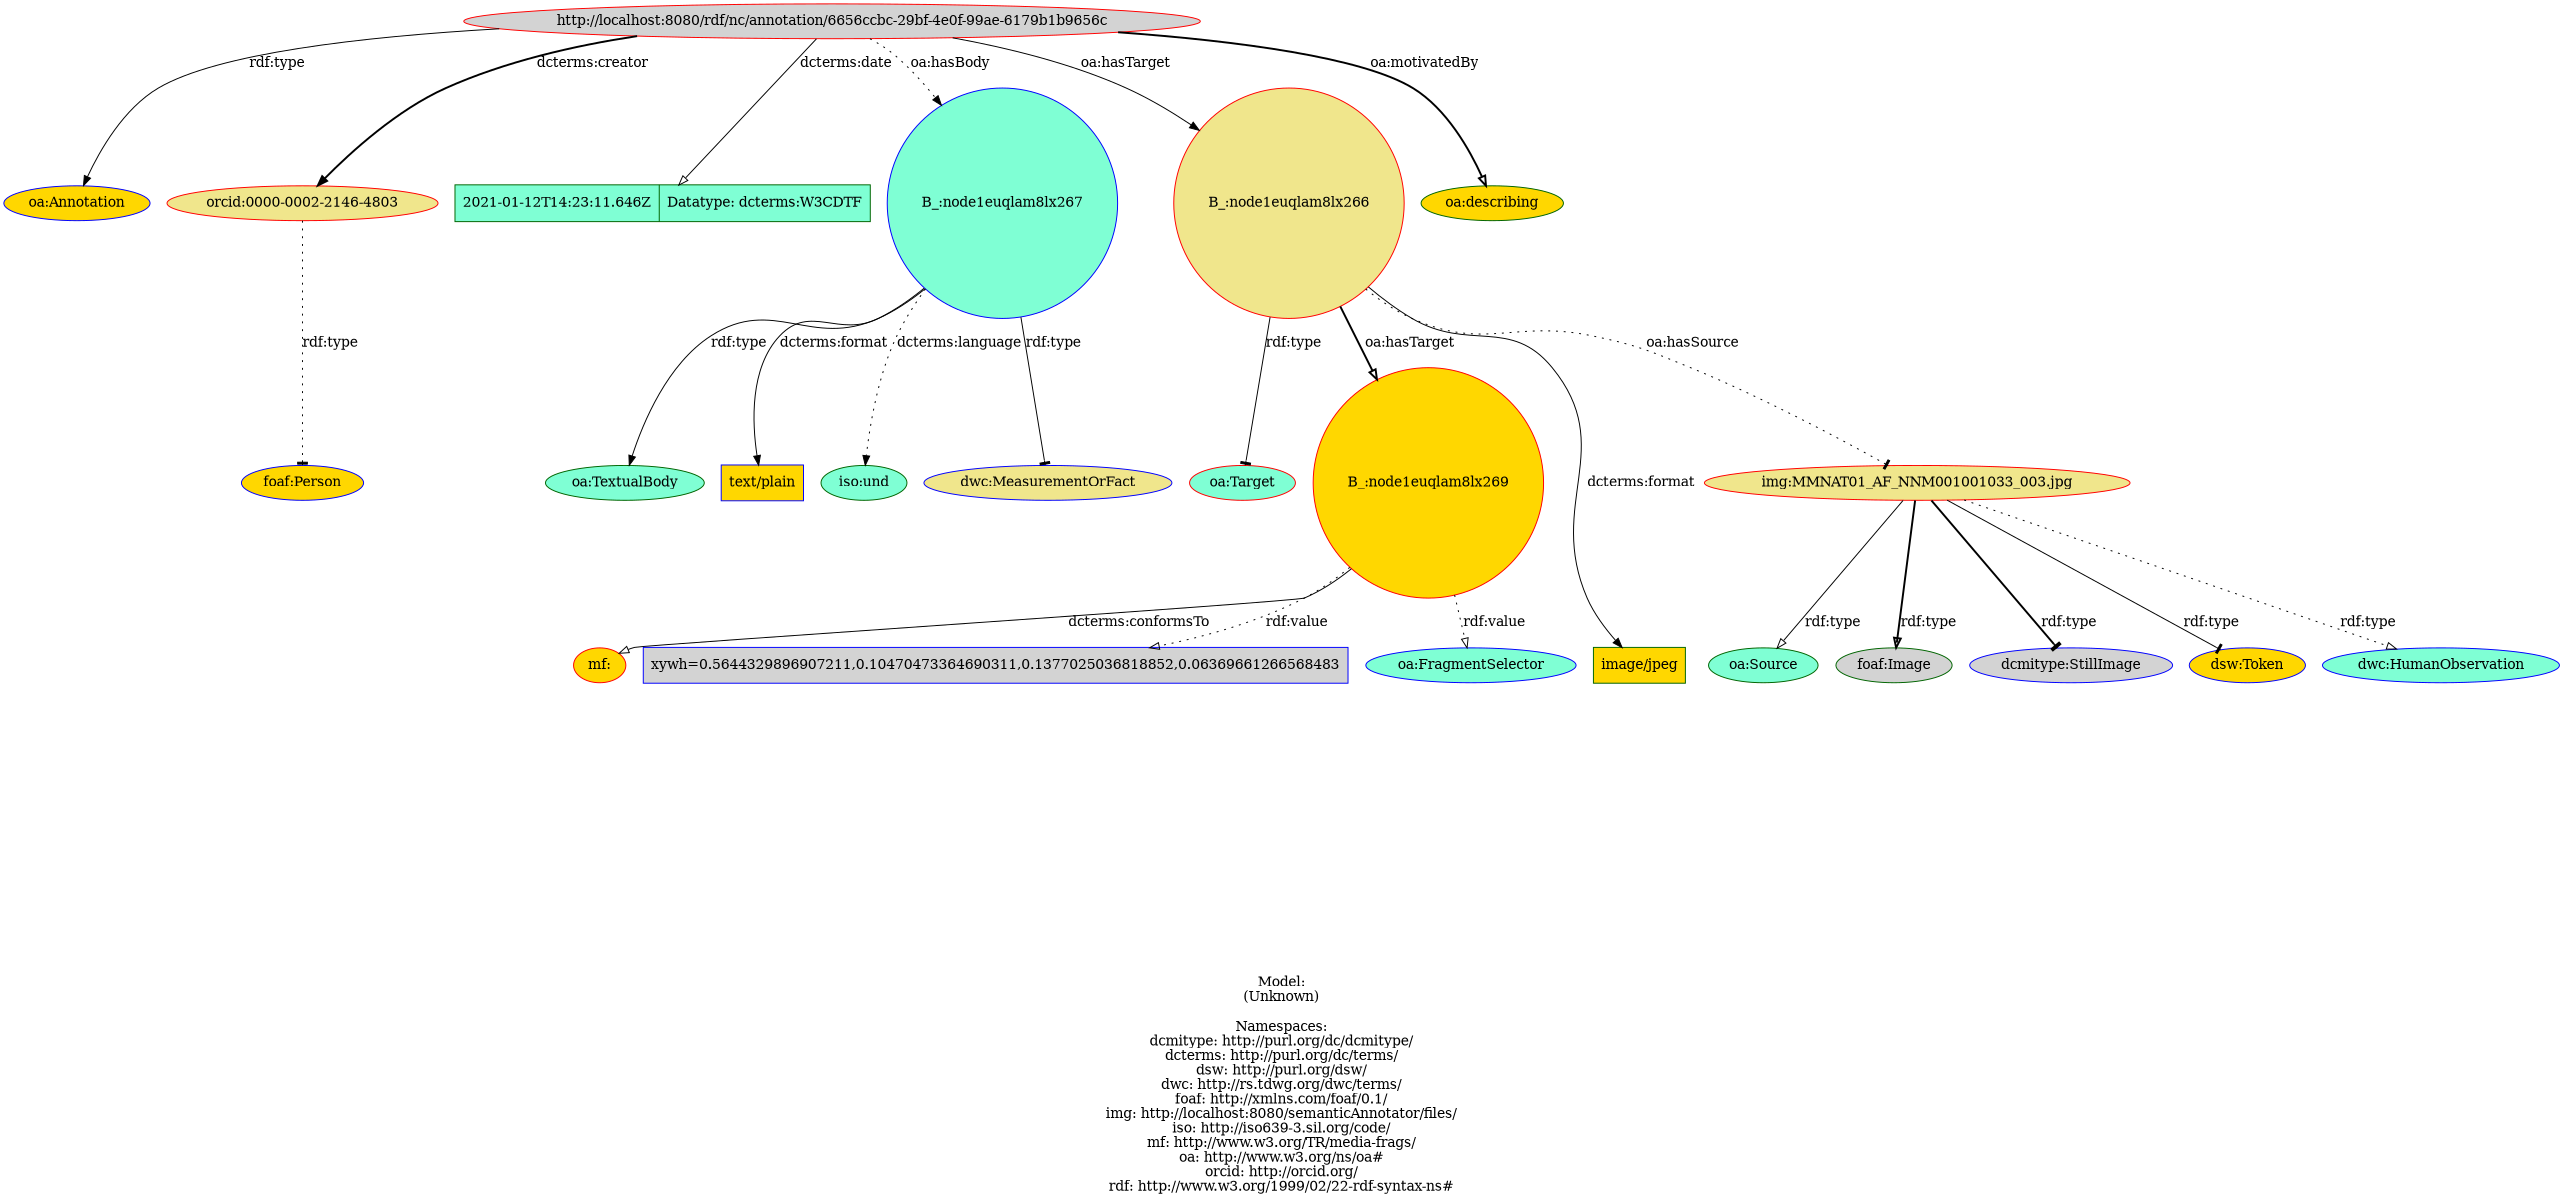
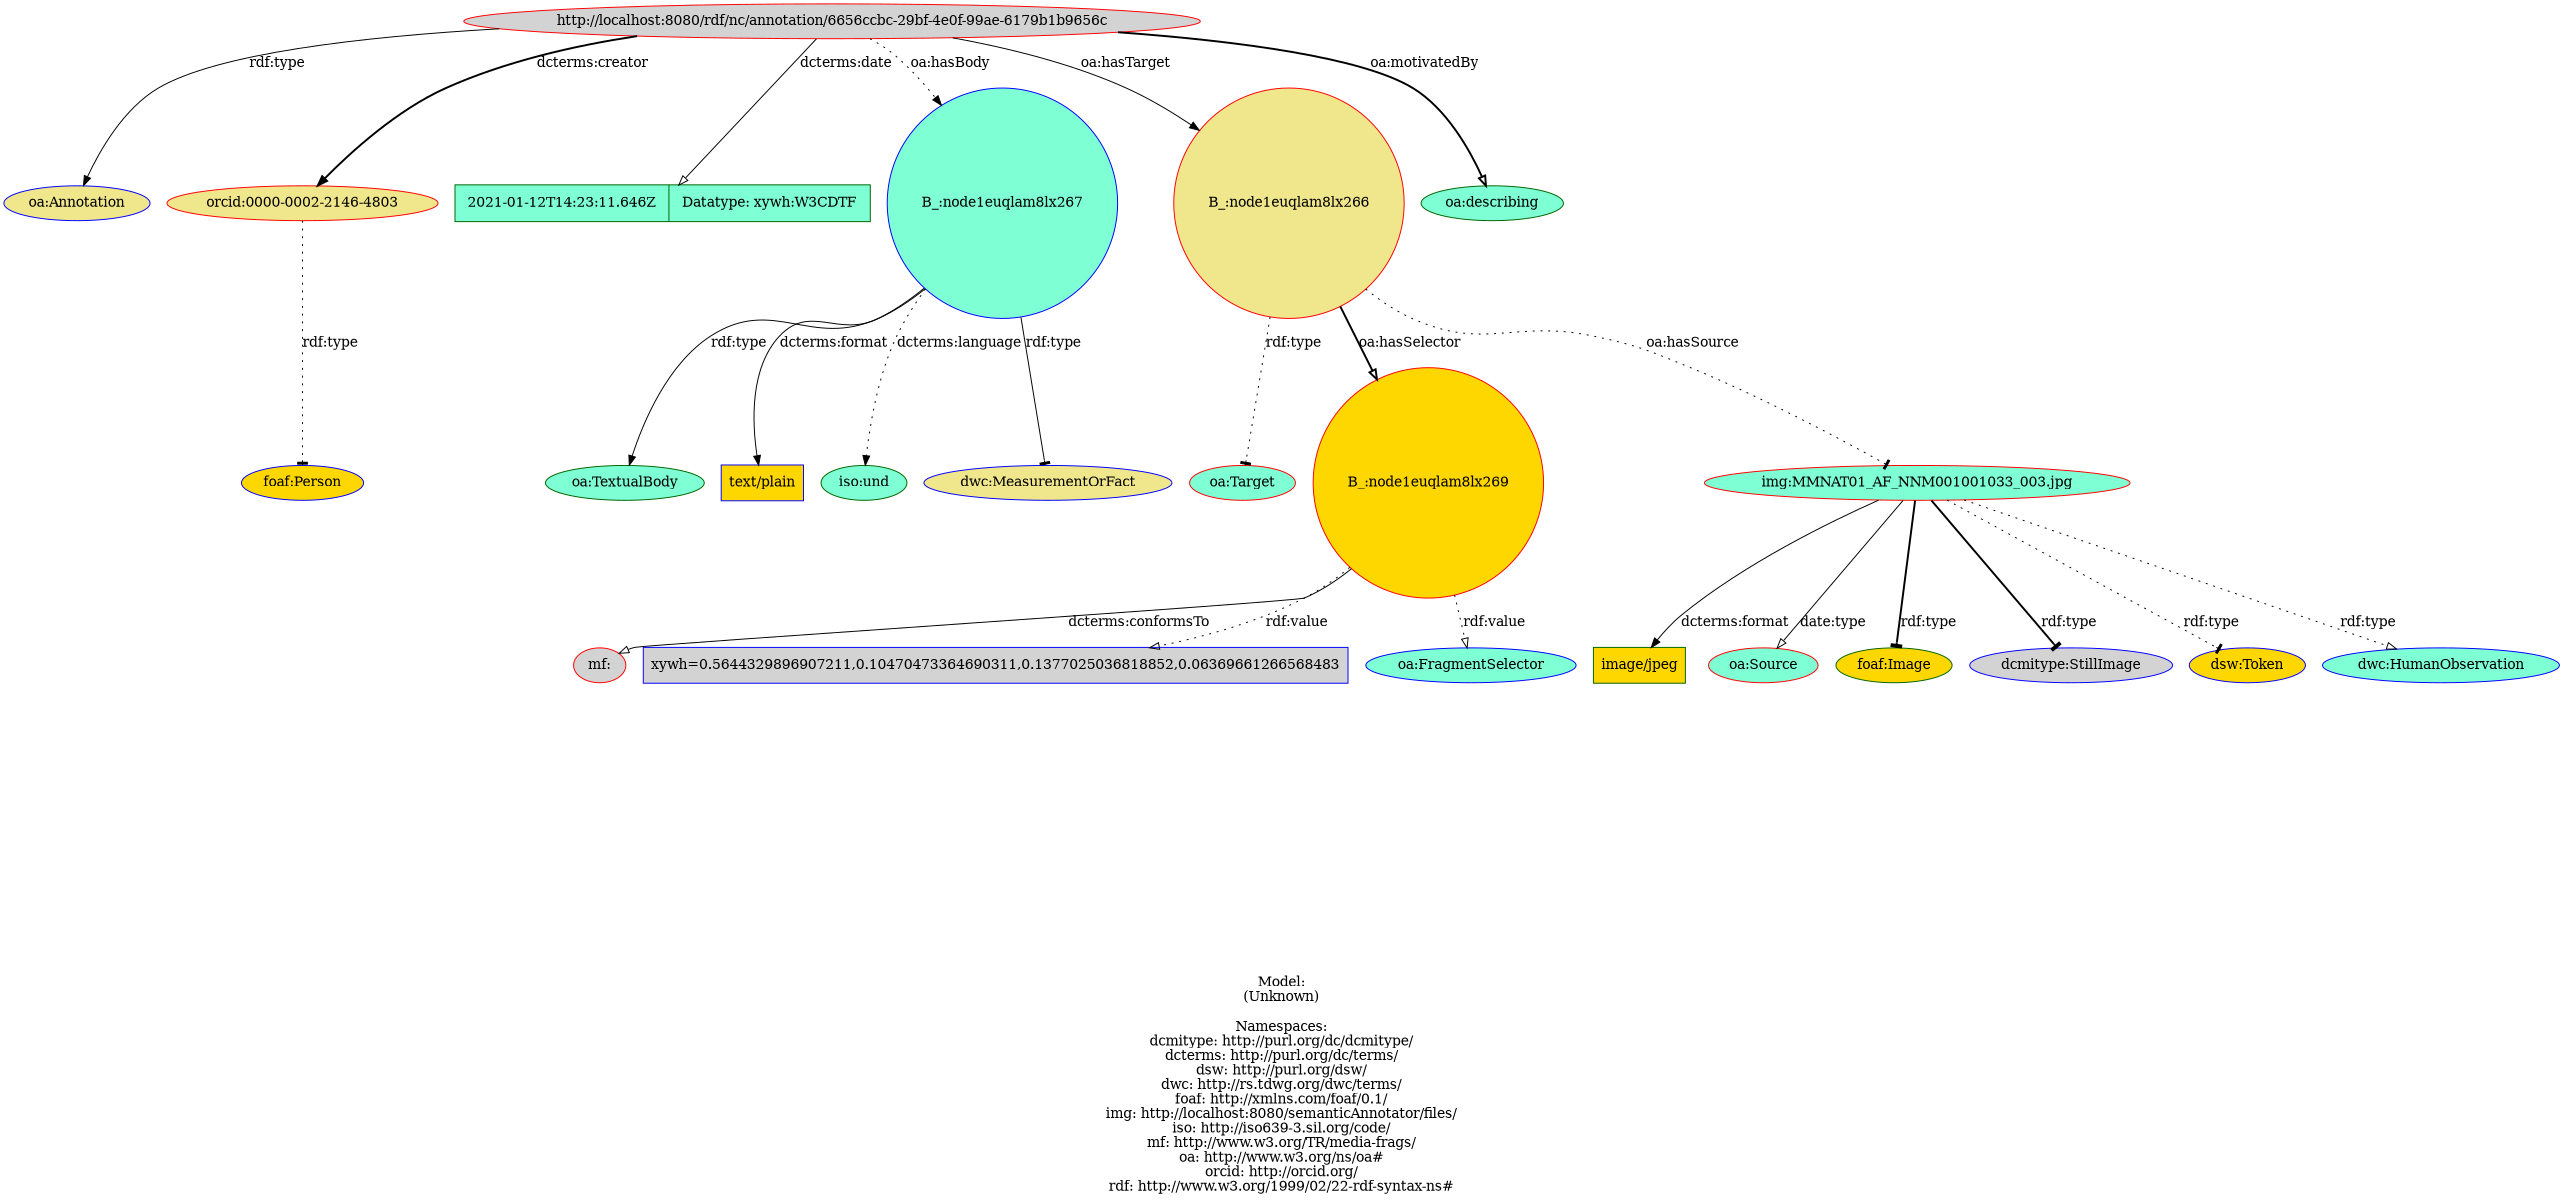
(77, 203) -> (77, 203)
(765, 203) -> (770, 203)
(1492, 203) -> (1492, 203)
(1410, 343) -> (1410, 343)
(1258, 389) -> (1258, 389)
(1573, 404) -> (1761, 560)
(1917, 483) -> (1917, 483)
(1906, 572) -> (1906, 572)
(2082, 574) -> (2082, 574)
(1833, 623) -> (1833, 623)
(600, 665) -> (600, 665)
(1763, 665) -> (1763, 665)
(1894, 665) -> (1894, 665)
